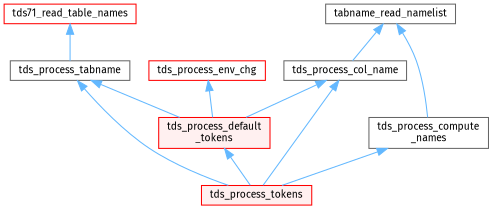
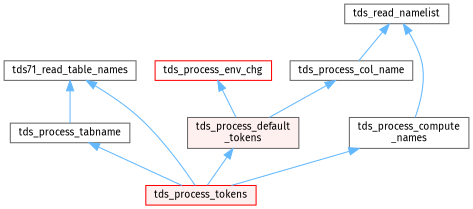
(70, 14) -> (70, 71)
(391, 14) -> (397, 14)
(140, 101) -> none
(214, 133) -> (243, 133)
(298, 137) -> (151, 129)
